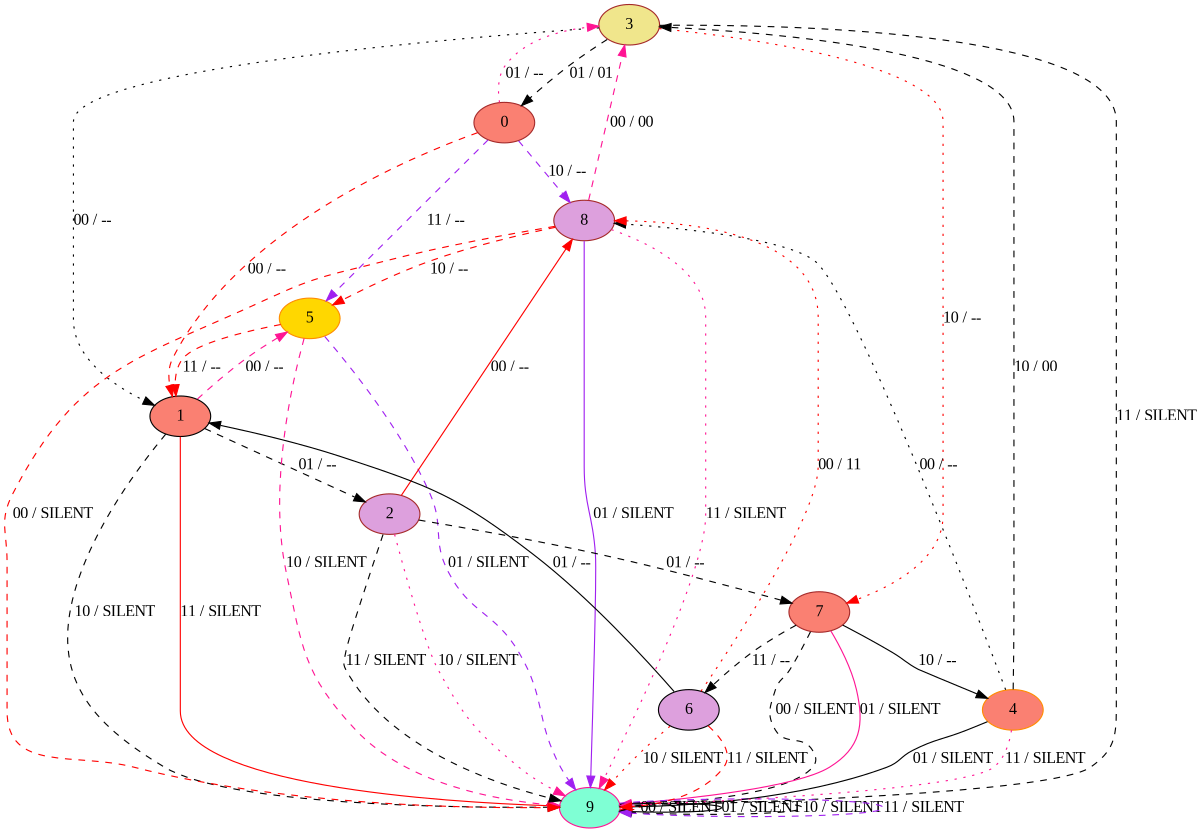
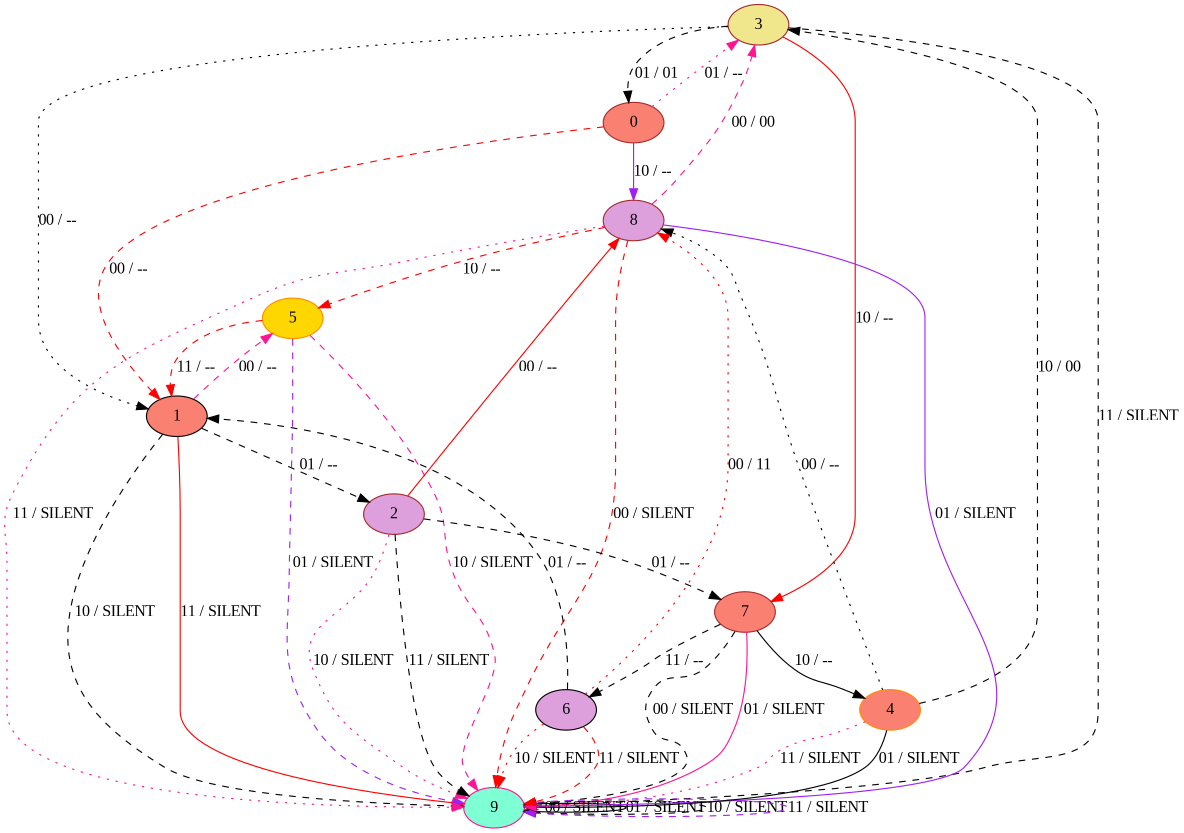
(541, 167) -> (634, 166)
(411, 216) -> none
(943, 227) -> (855, 318)
(474, 513) -> (457, 484)
